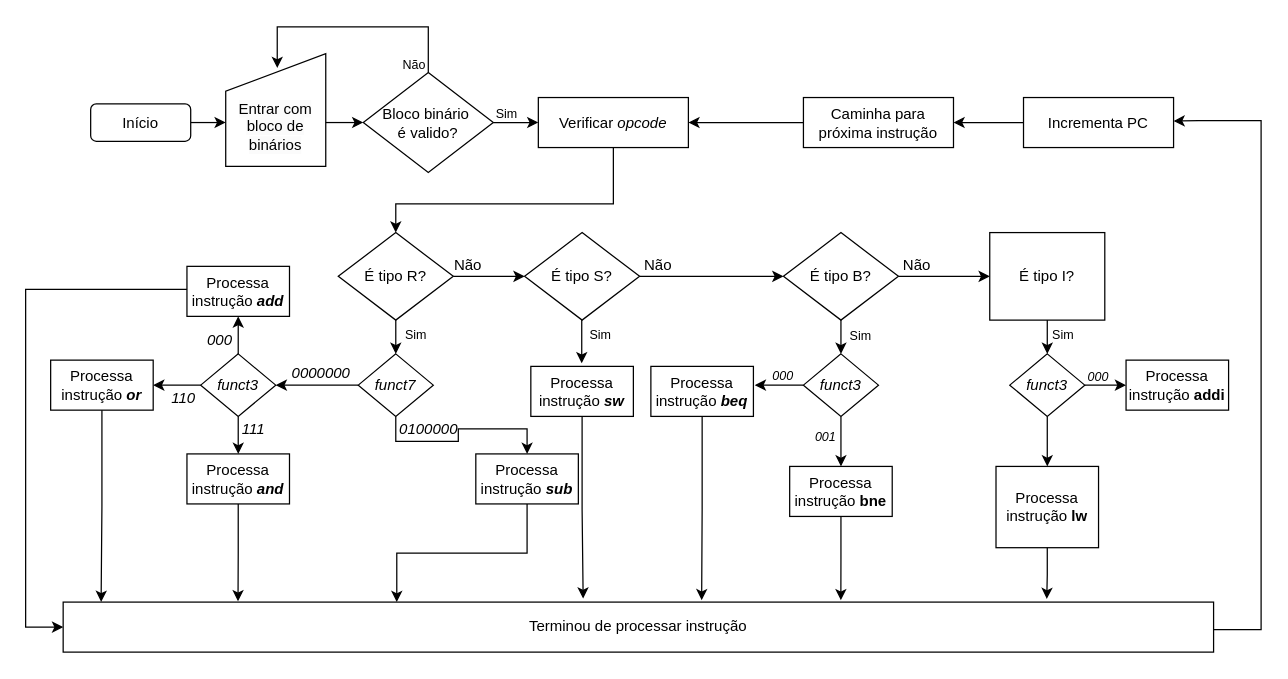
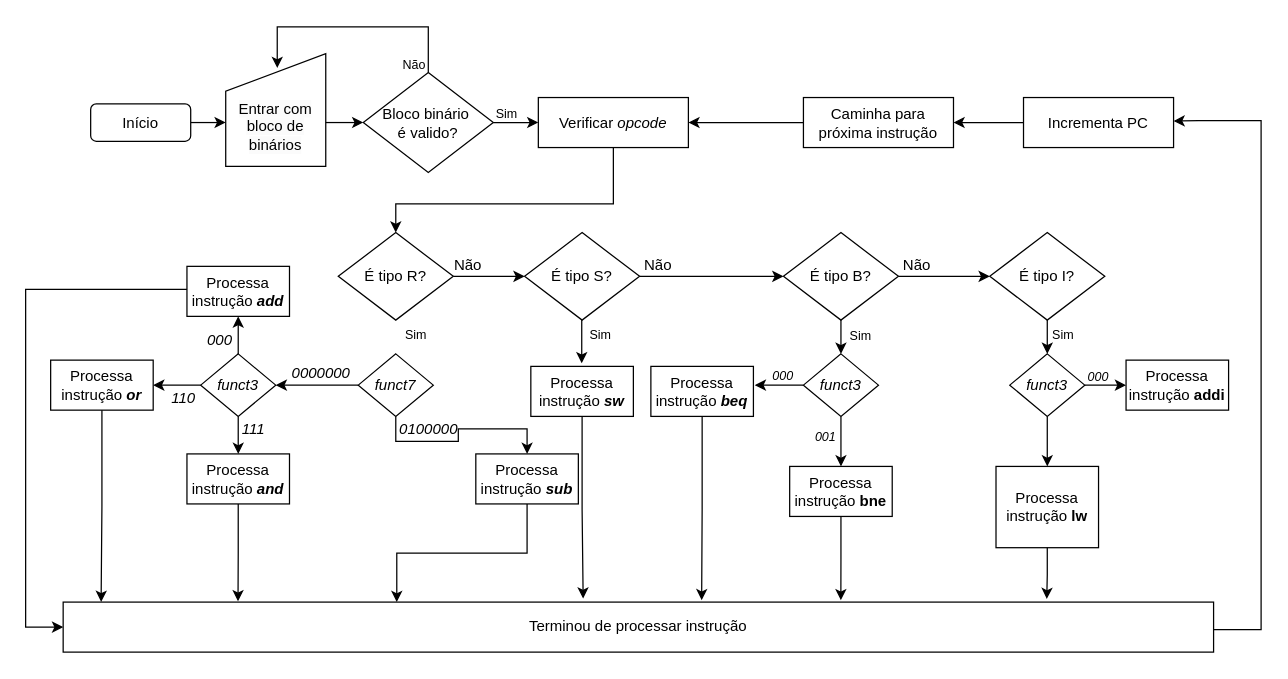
(1047, 276) -> (1047, 276)
(396, 332) -> none
